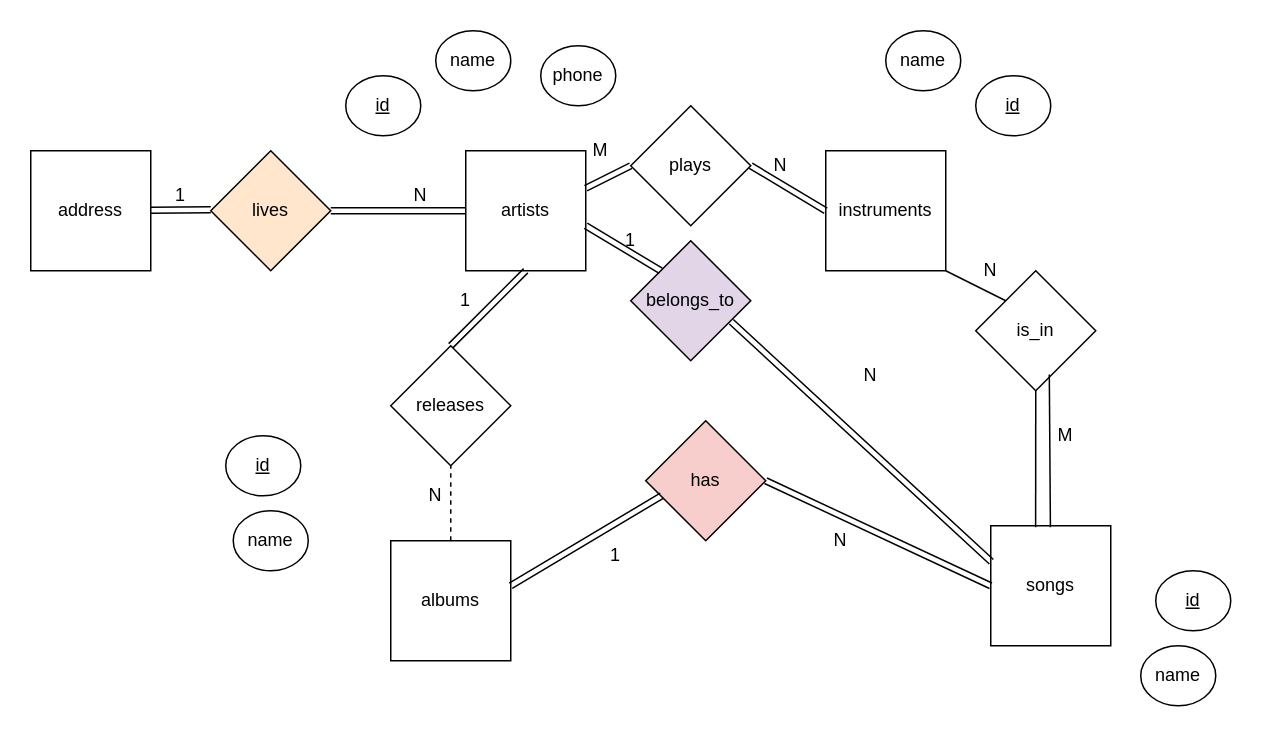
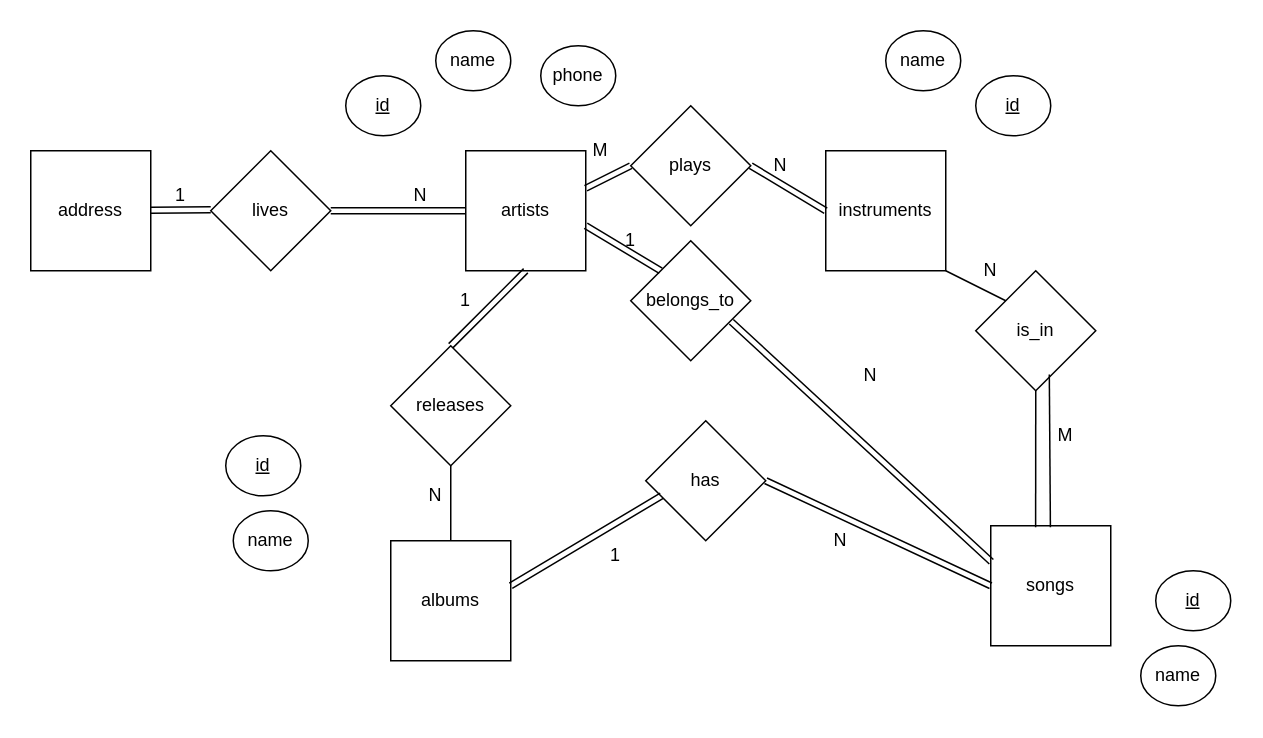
(271, 211) -> (271, 211)
(691, 301) -> (691, 301)
(706, 481) -> (706, 481)
(451, 503) -> (451, 503)
